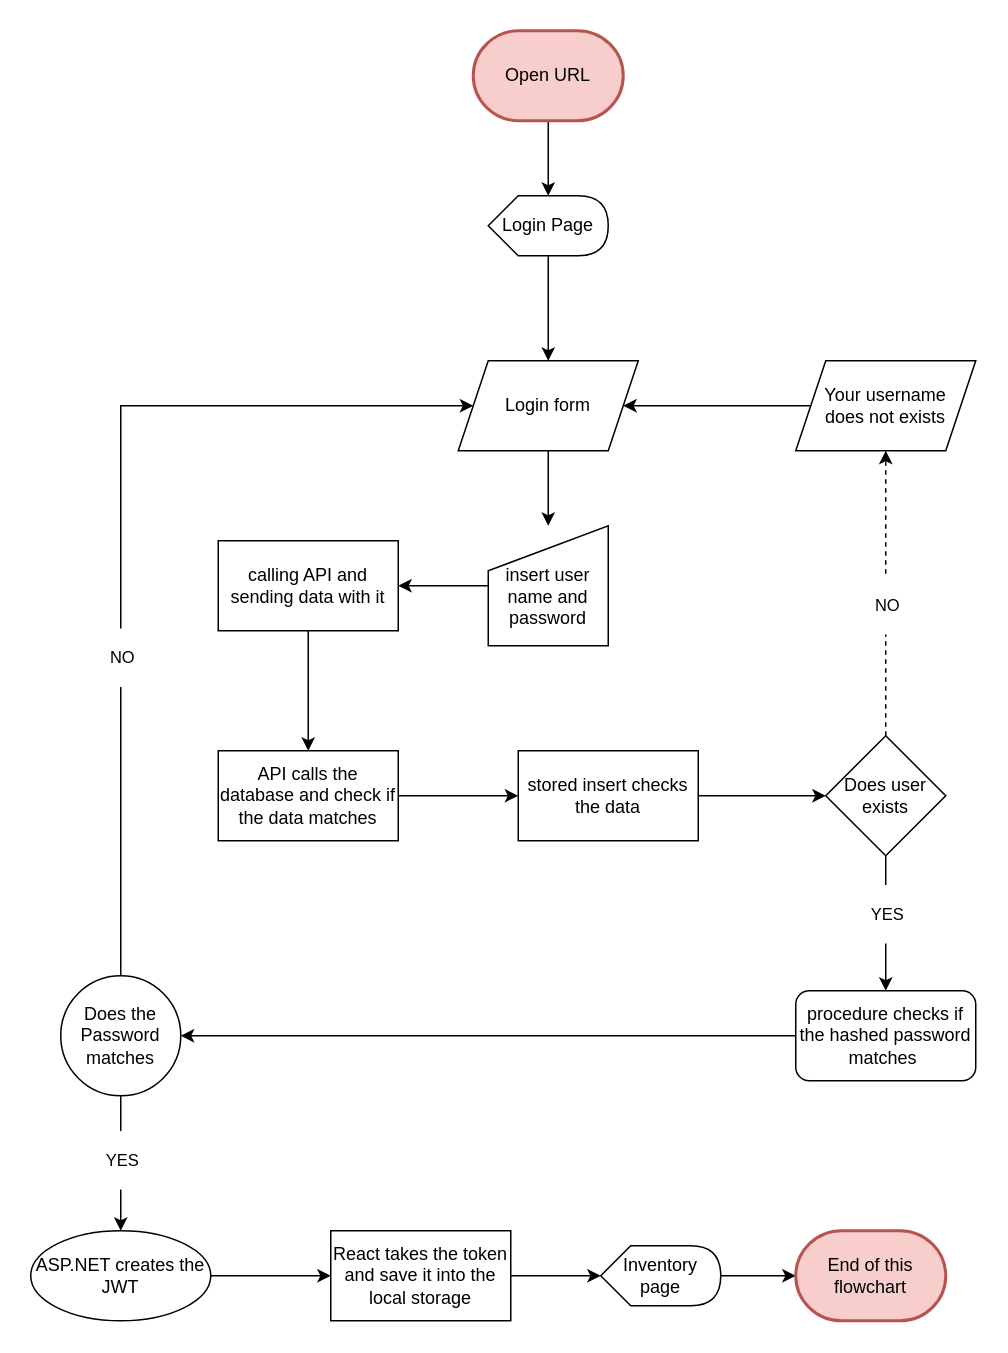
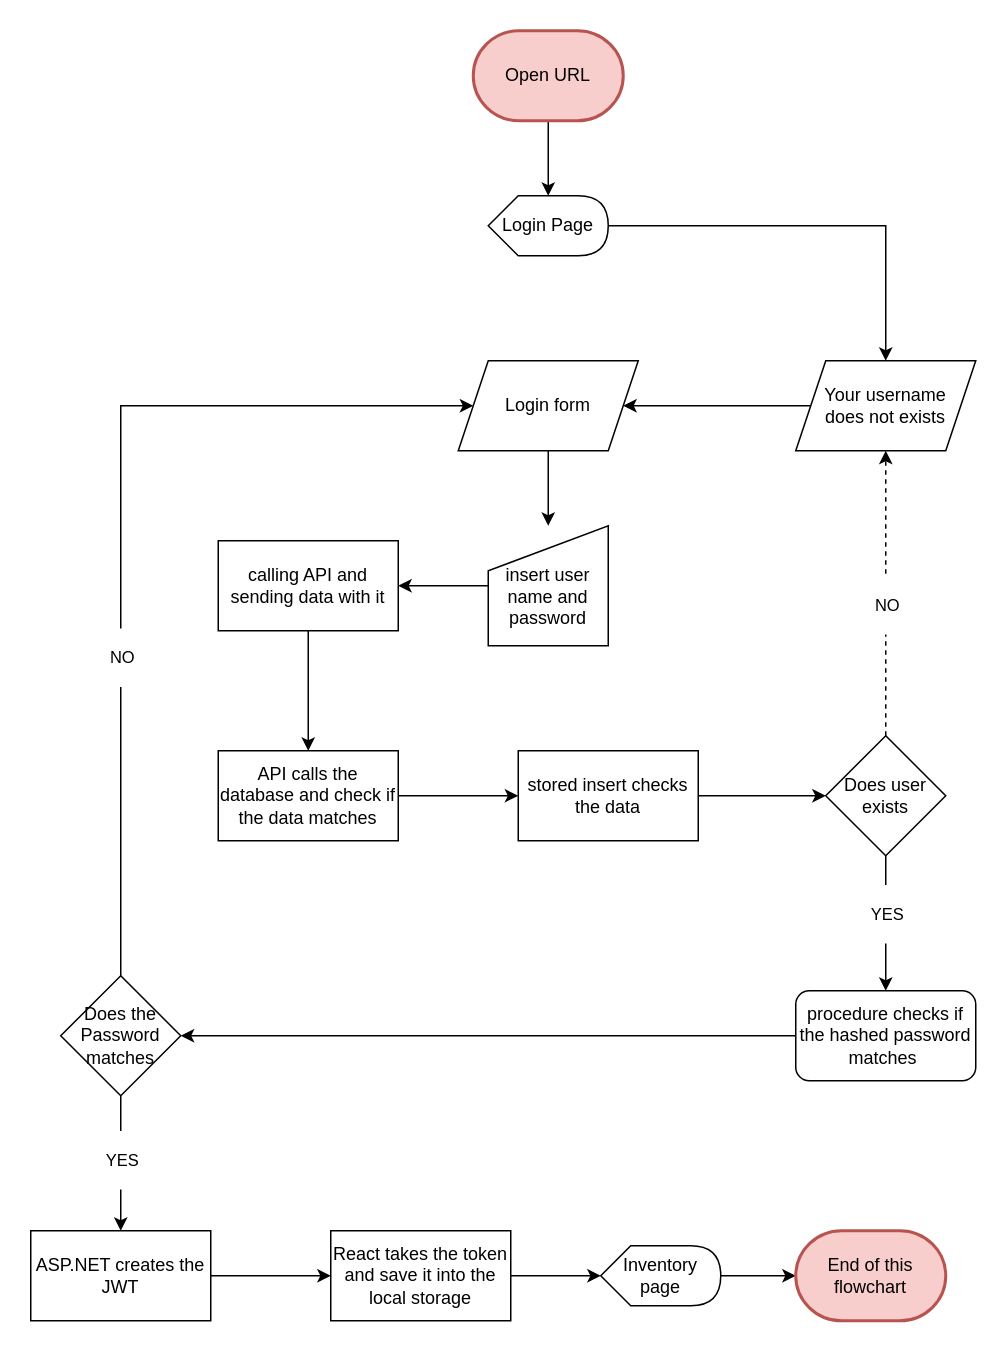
(548, 303) -> (810, 226)
(121, 1036) -> (121, 1036)
(121, 1276) -> (121, 1276)
